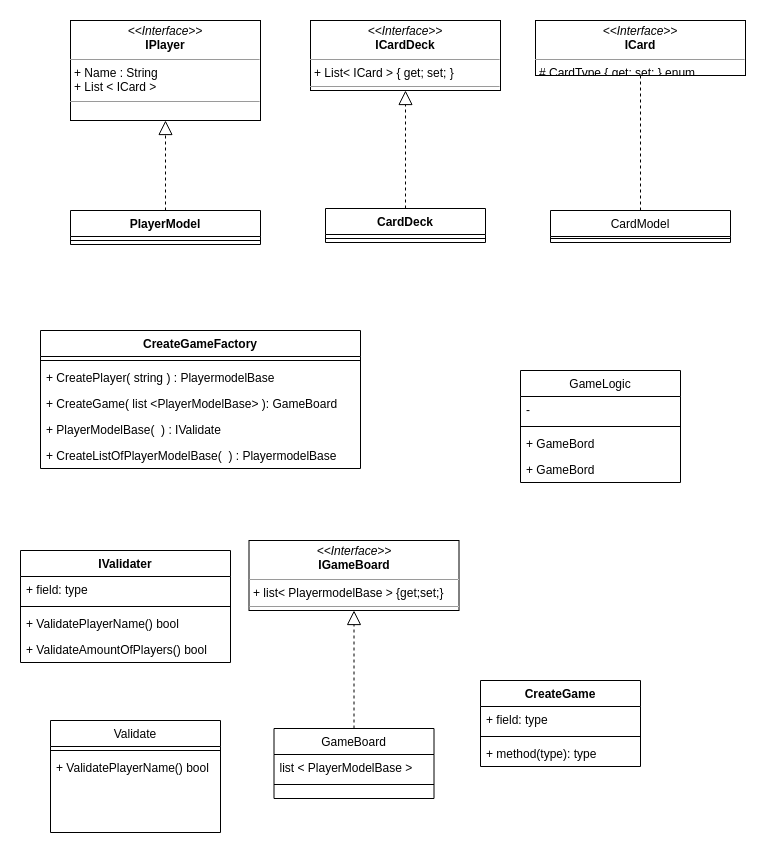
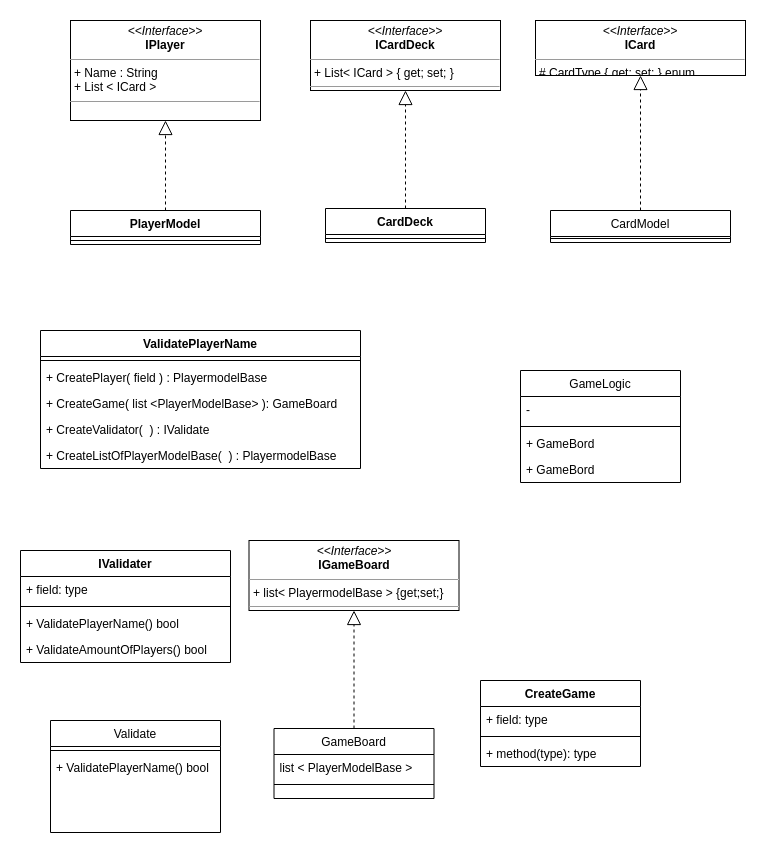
(641, 84) -> (641, 91)
(200, 344) -> (200, 344)
(172, 378) -> (167, 378)
(143, 430) -> (143, 430)
